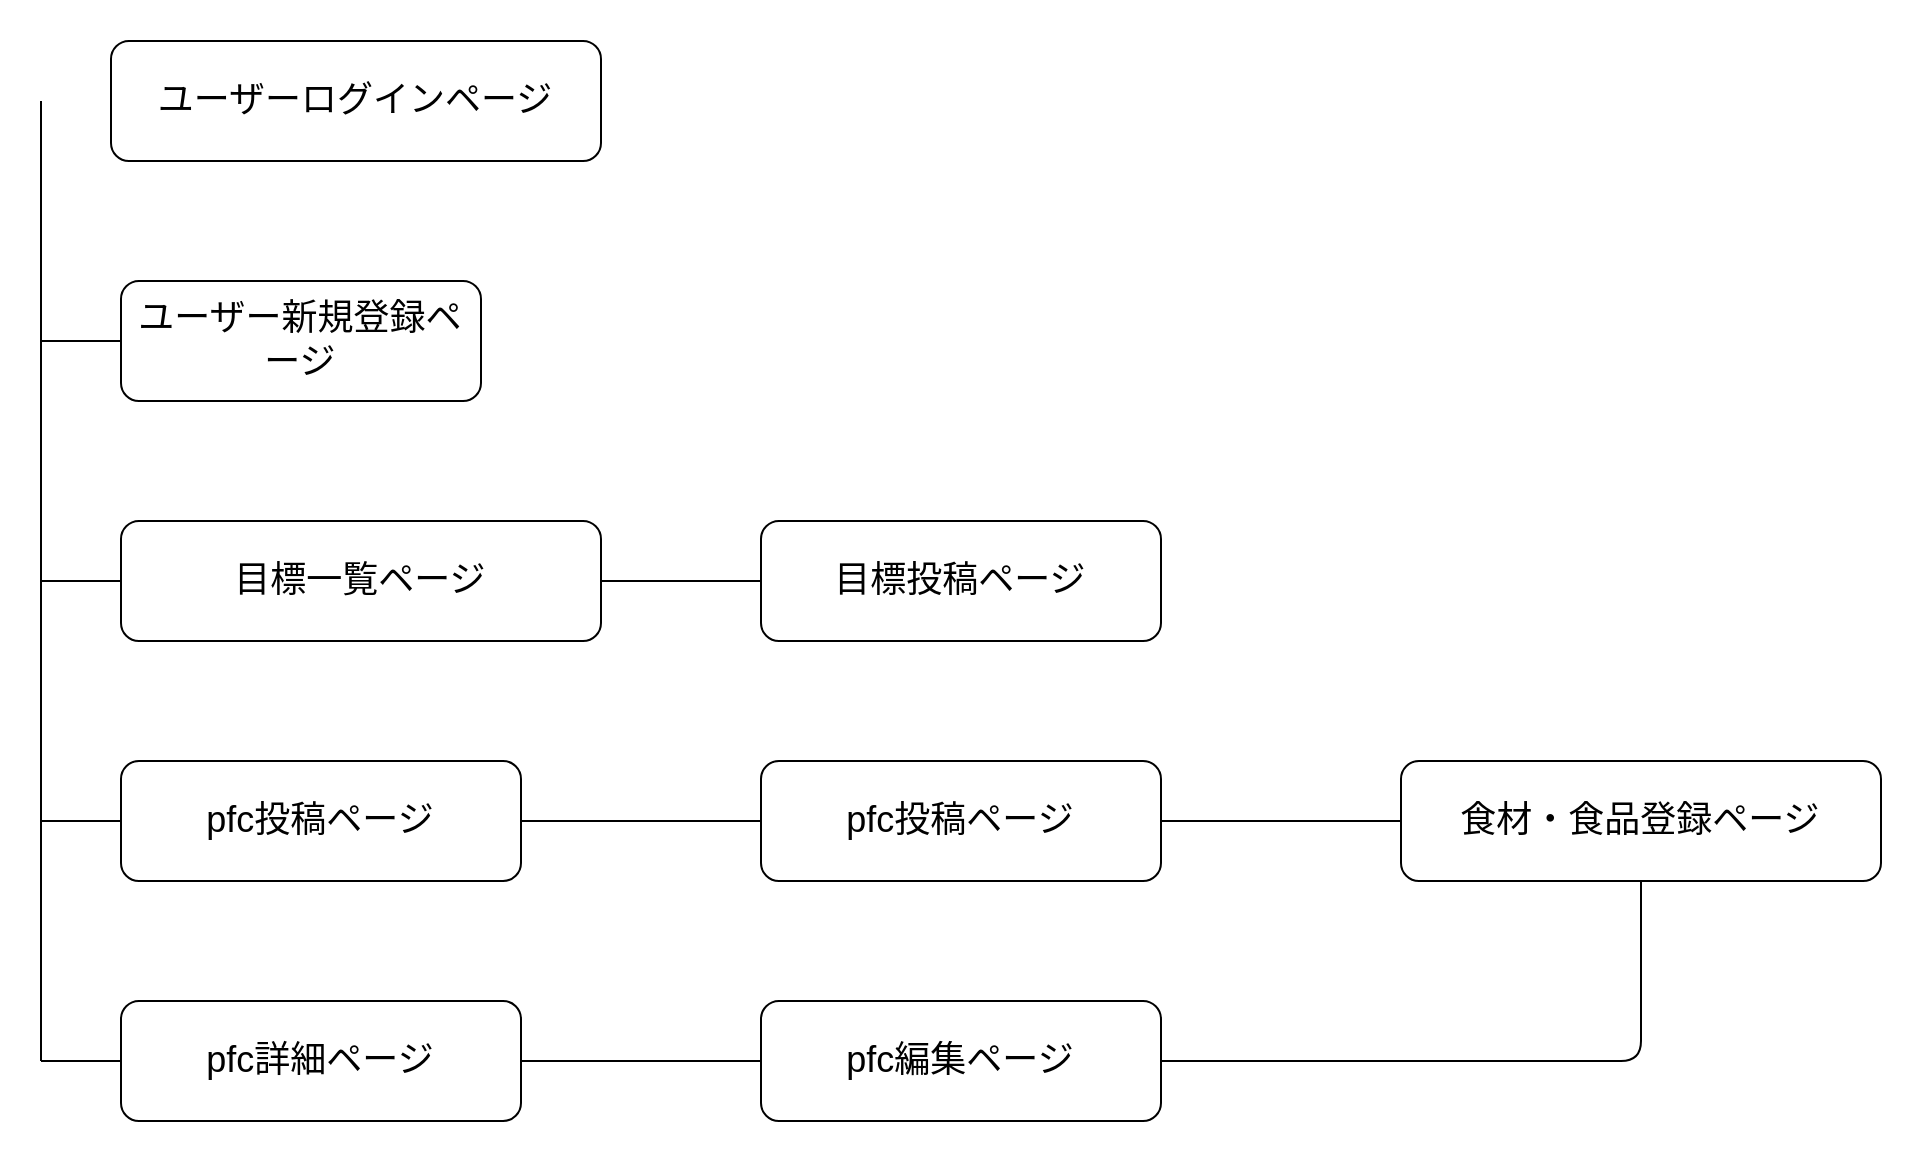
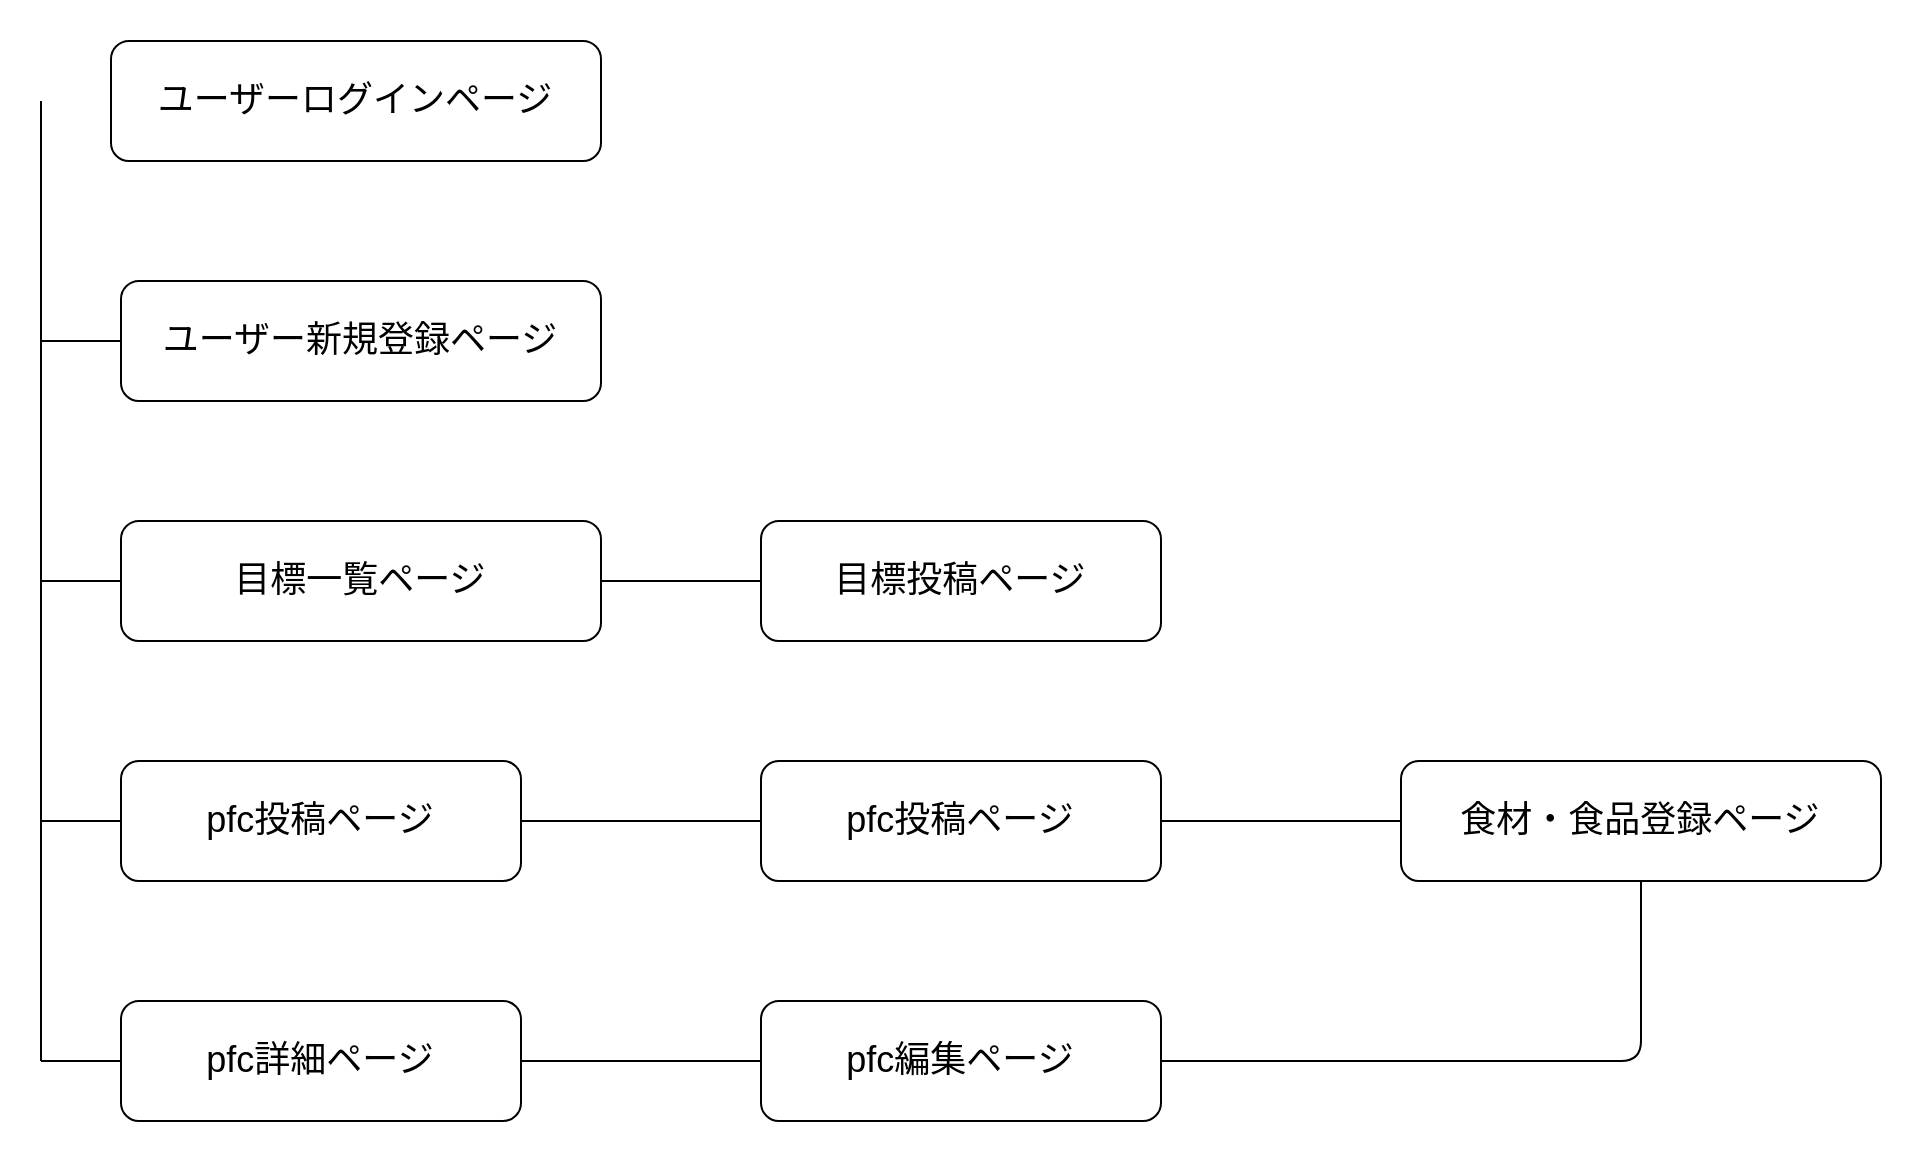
(301, 341) -> (361, 341)
